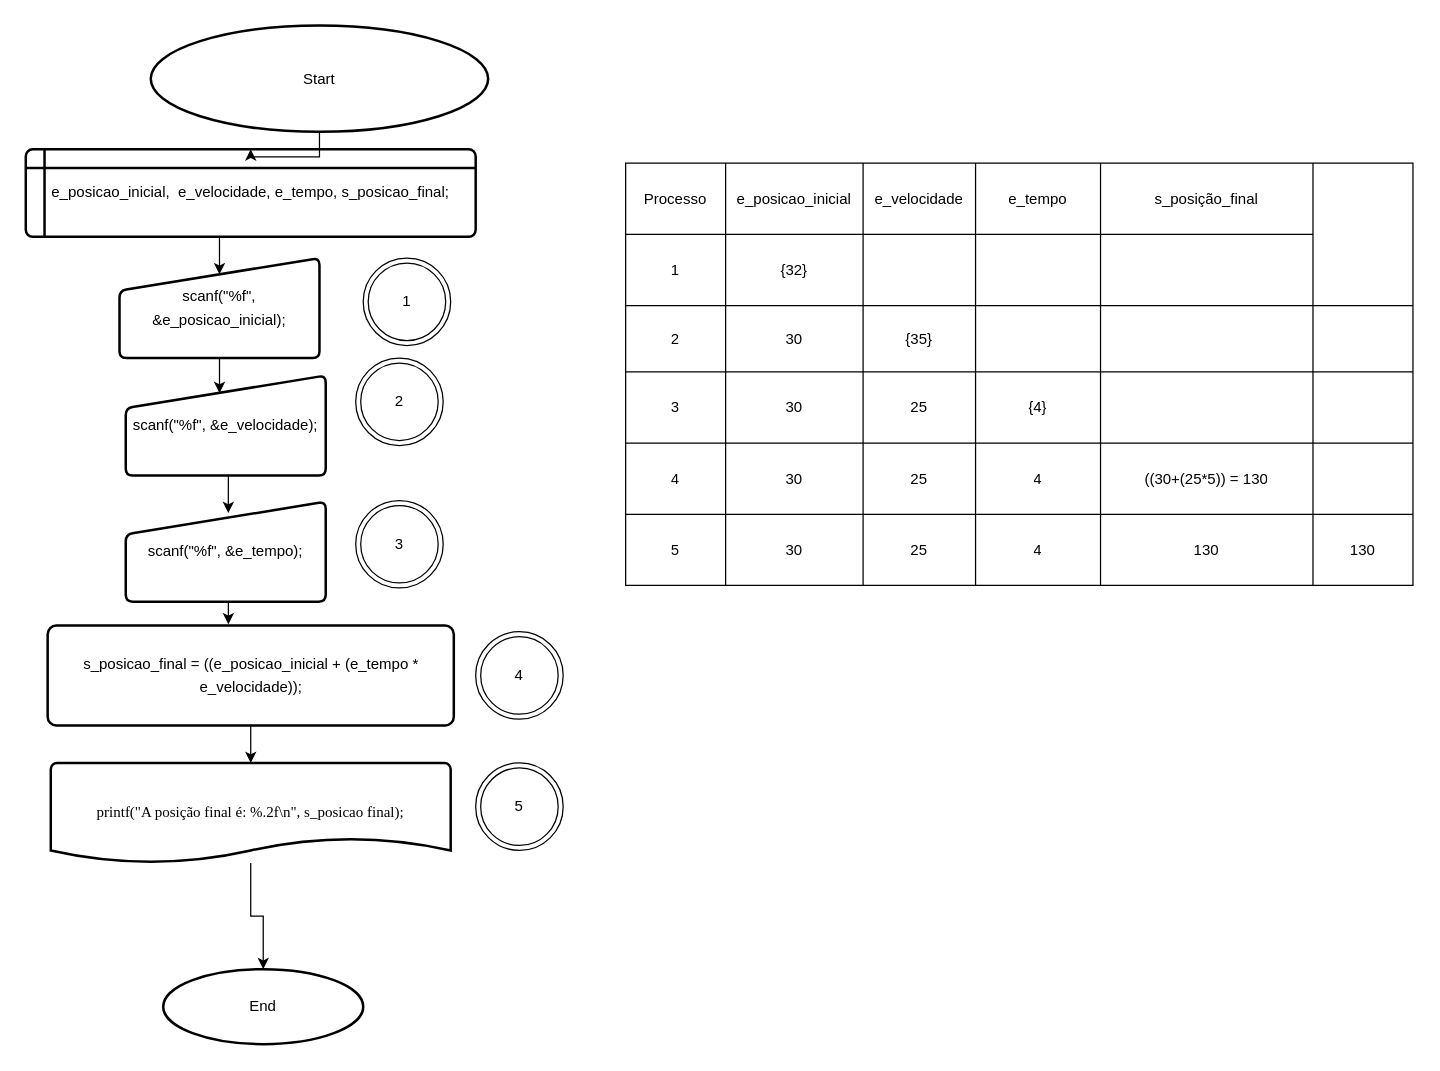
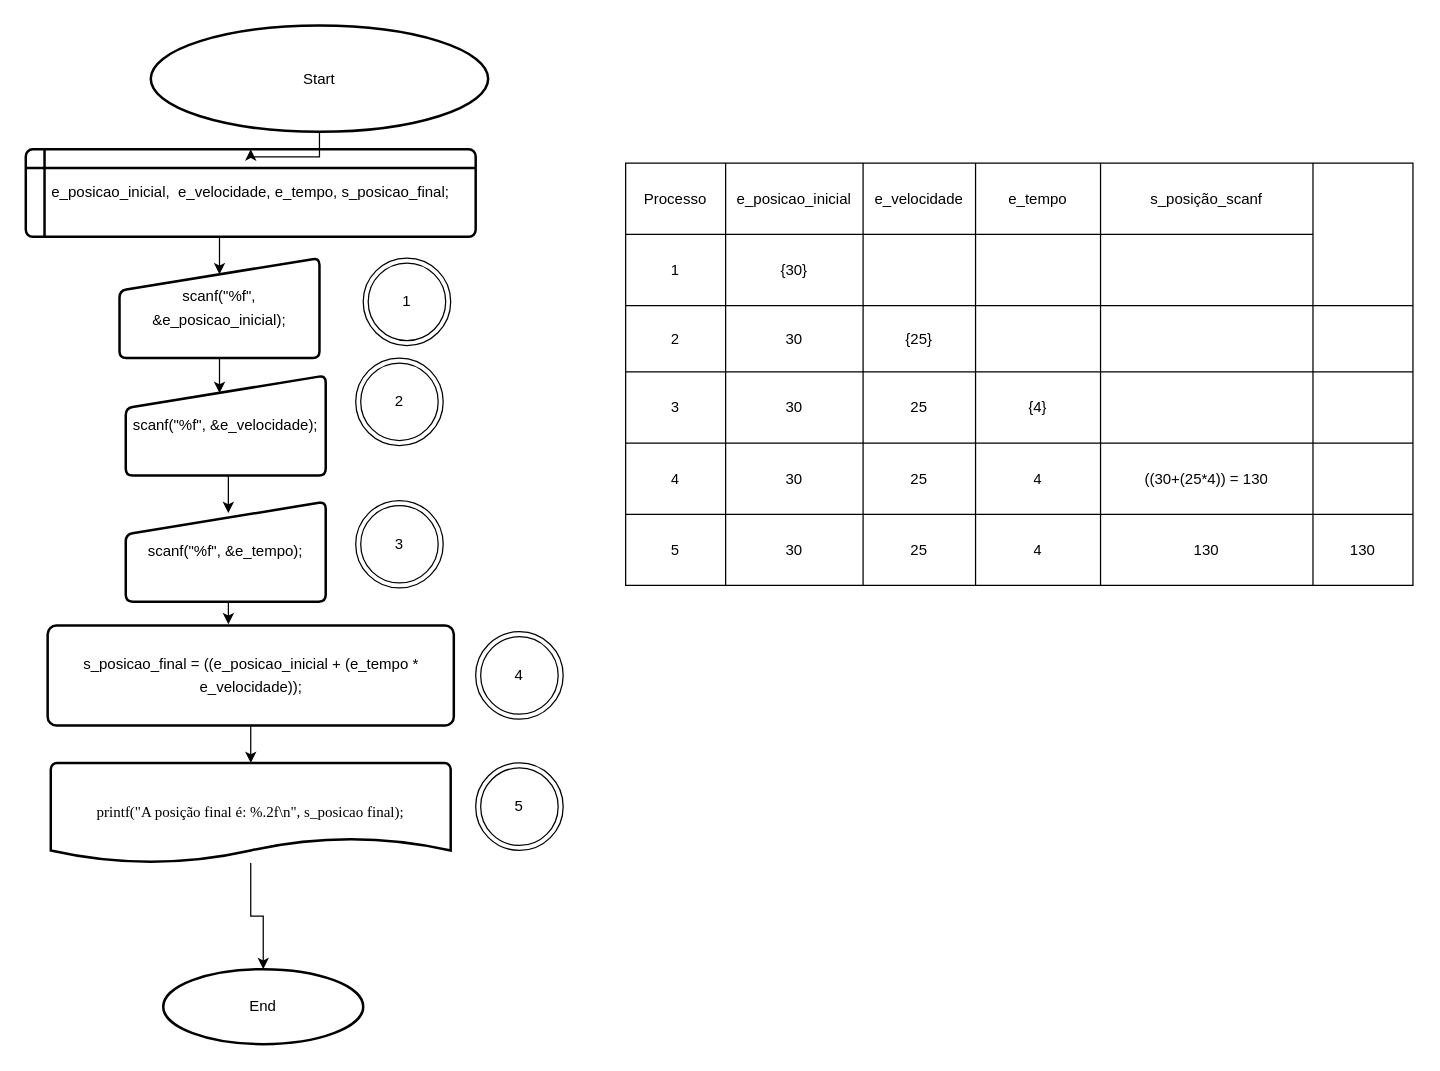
(1207, 199) -> (1207, 199)
(794, 271) -> (794, 271)
(919, 339) -> (919, 339)
(1207, 479) -> (1207, 479)
